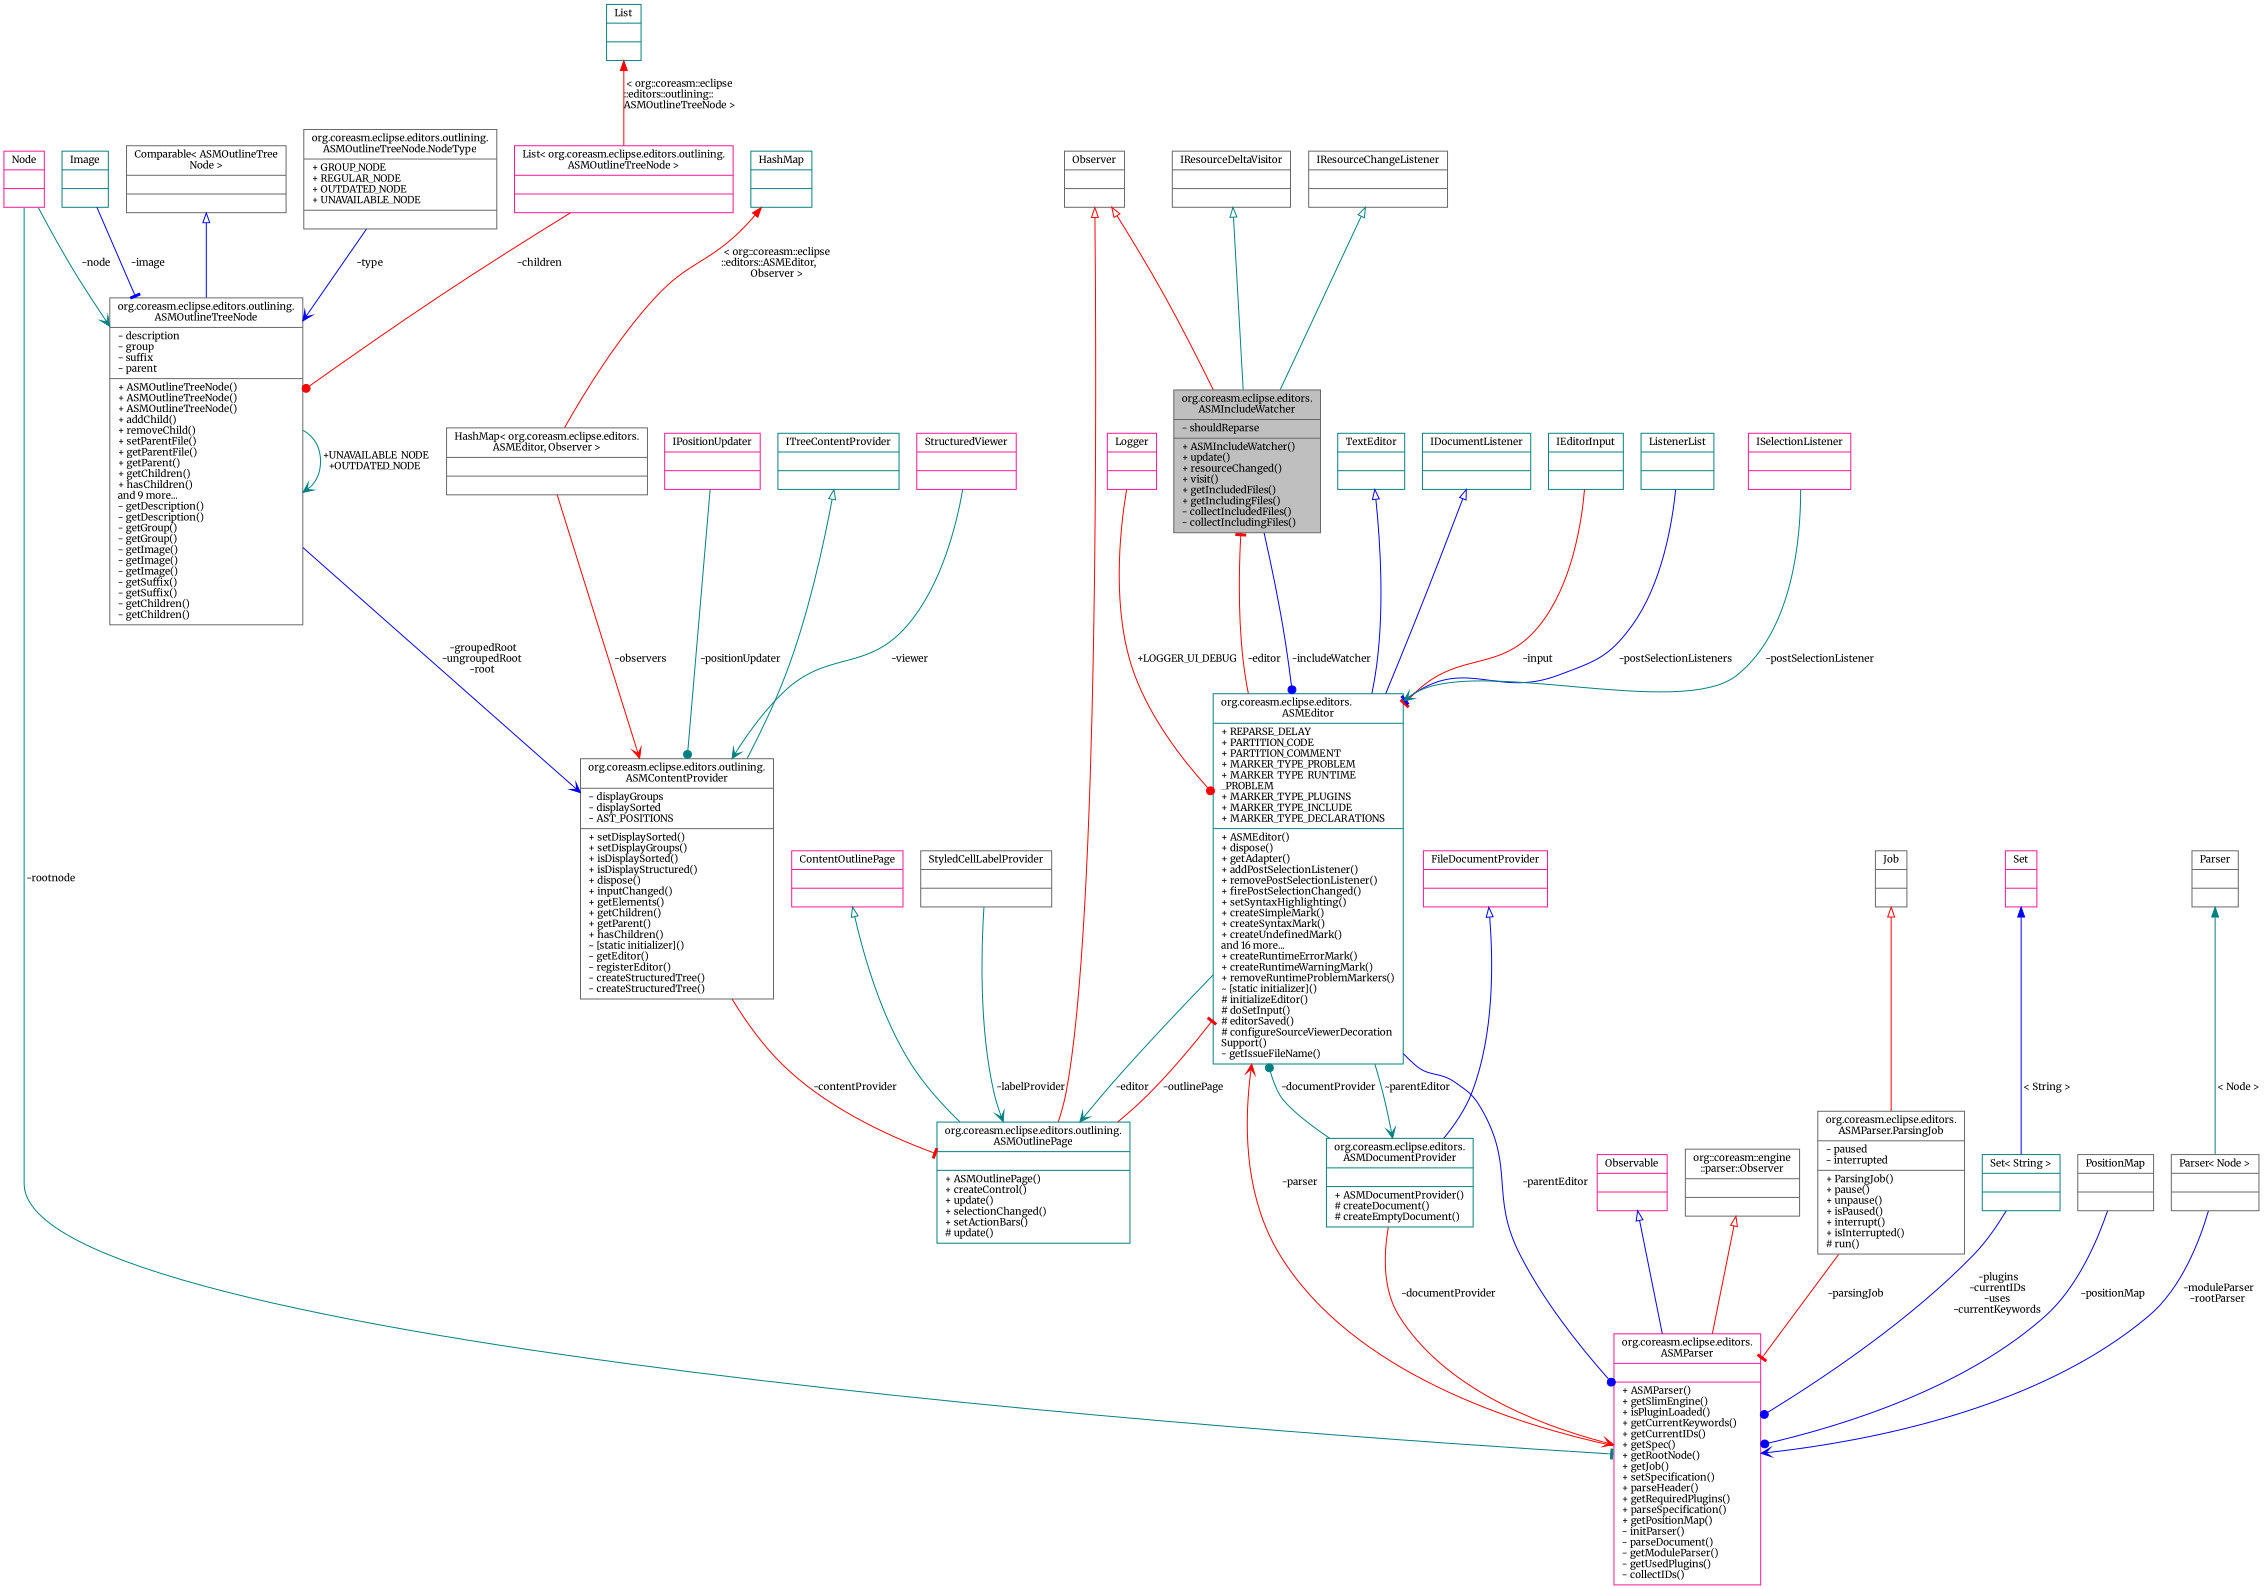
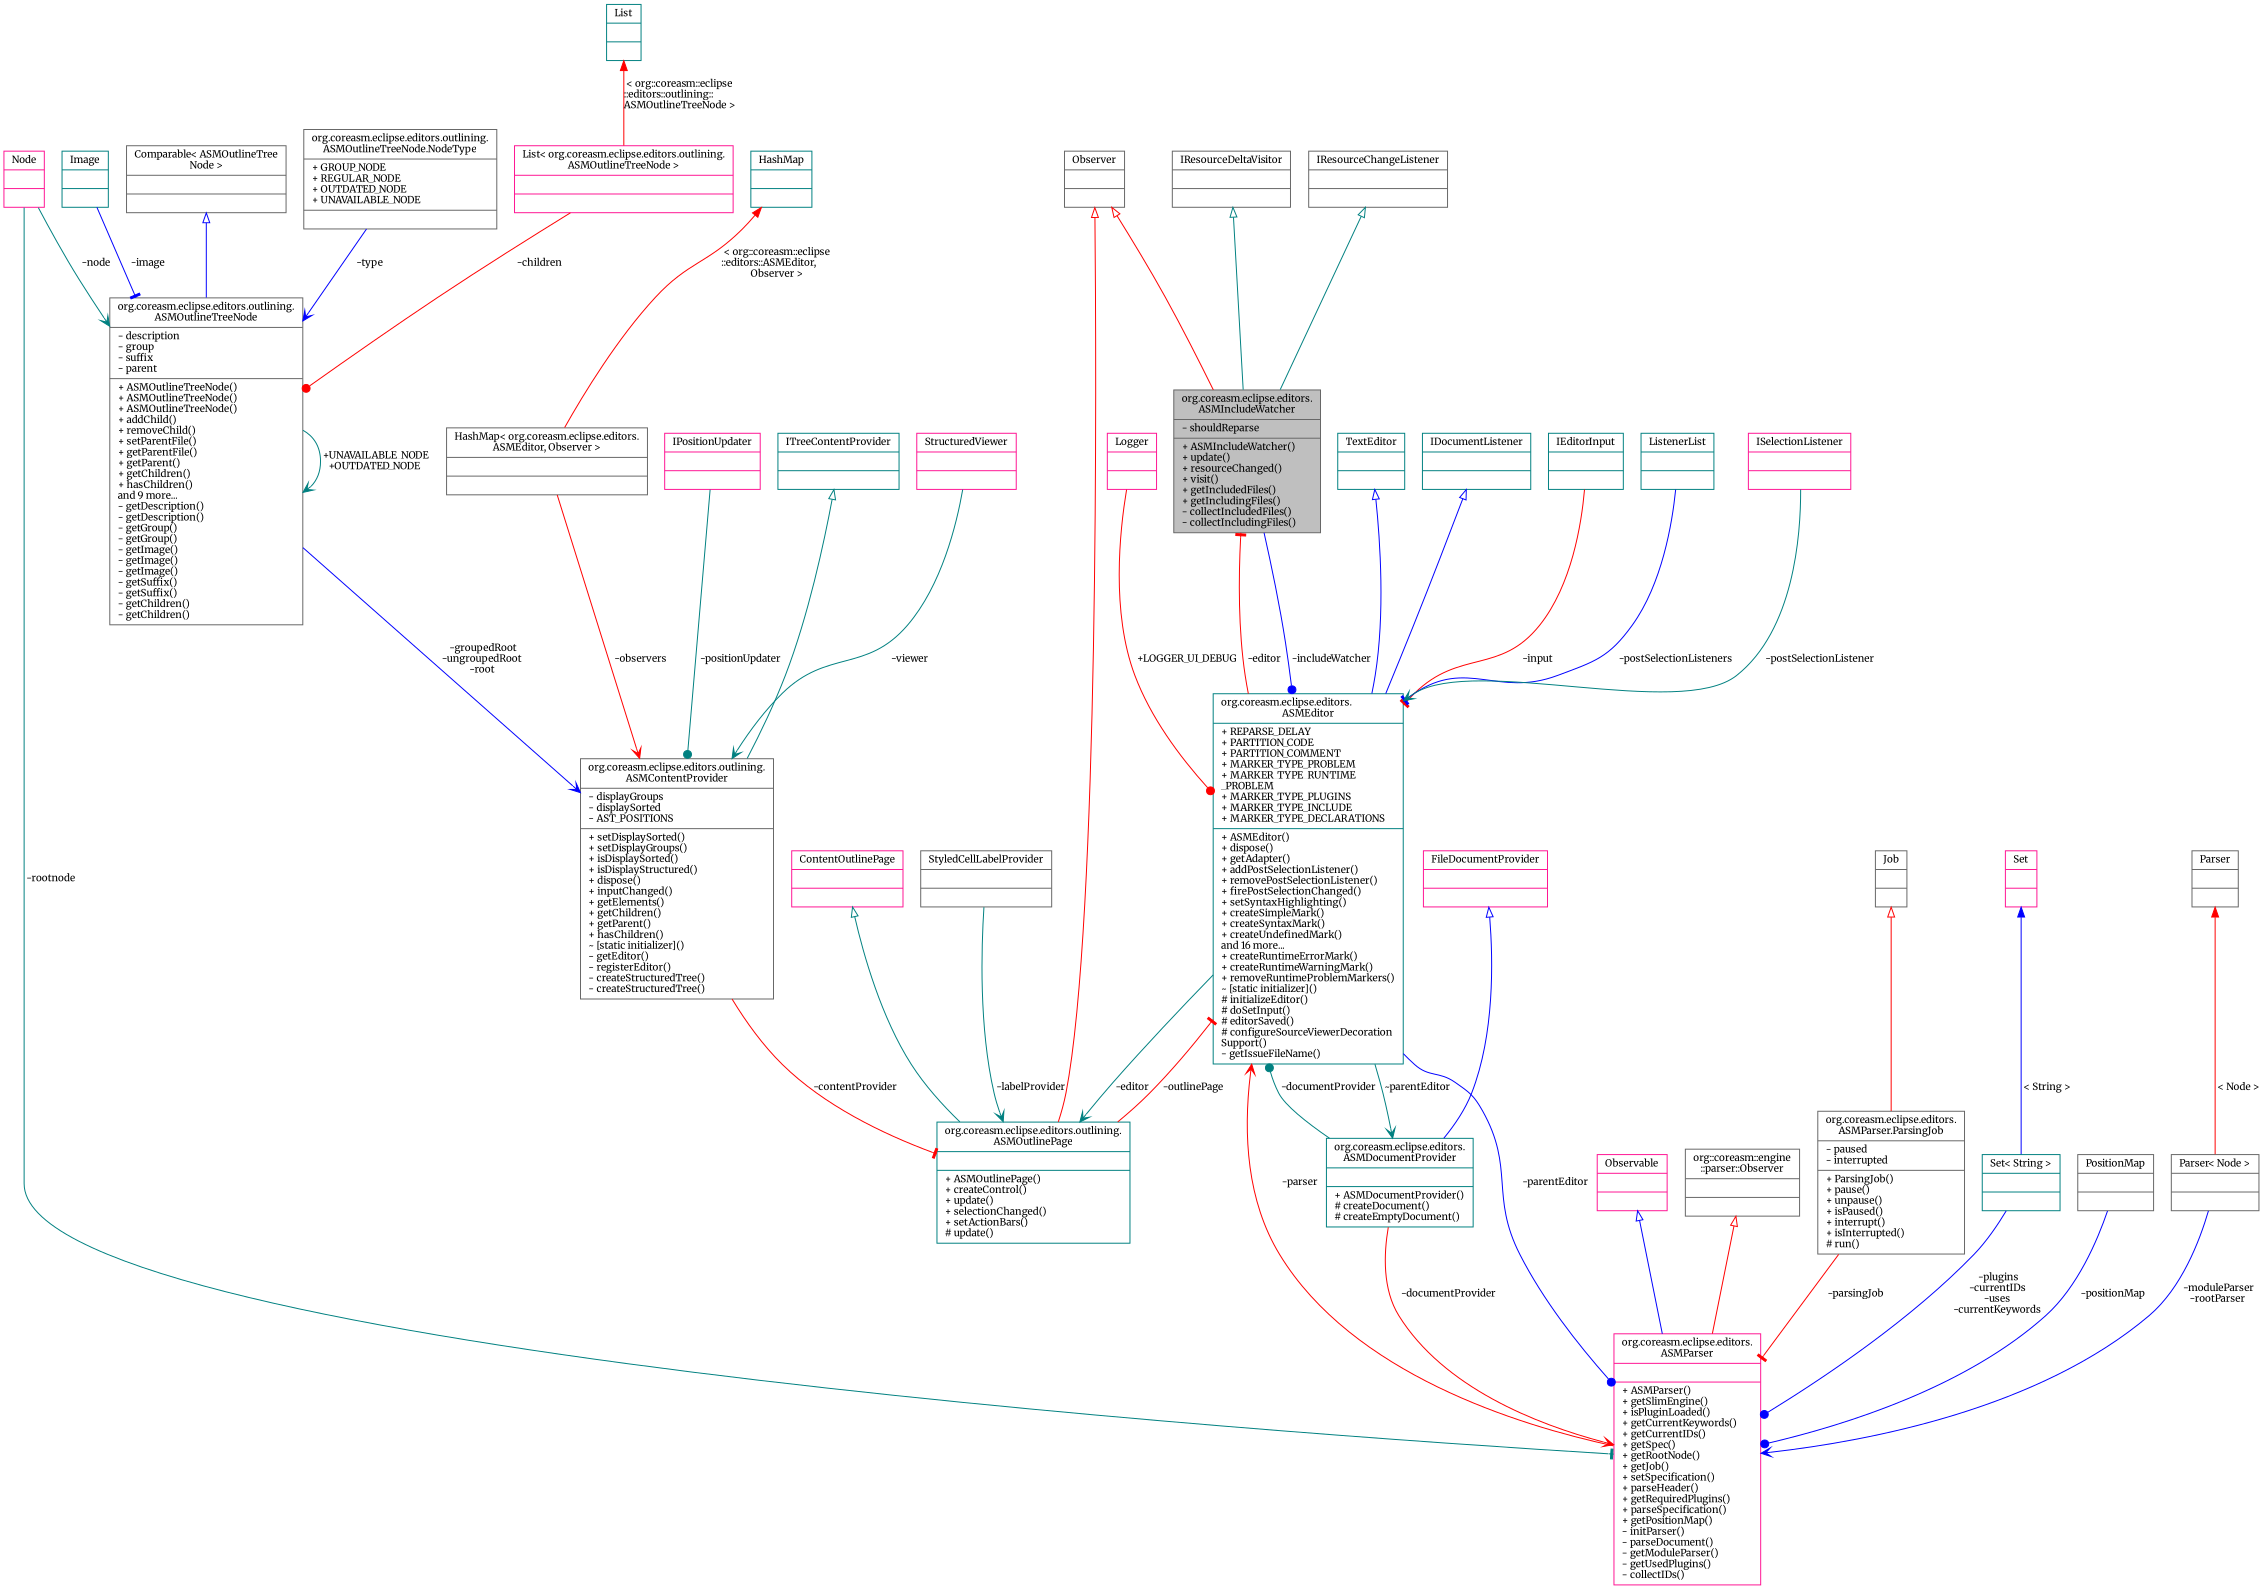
(2215, 1036) -> (2215, 1036)
